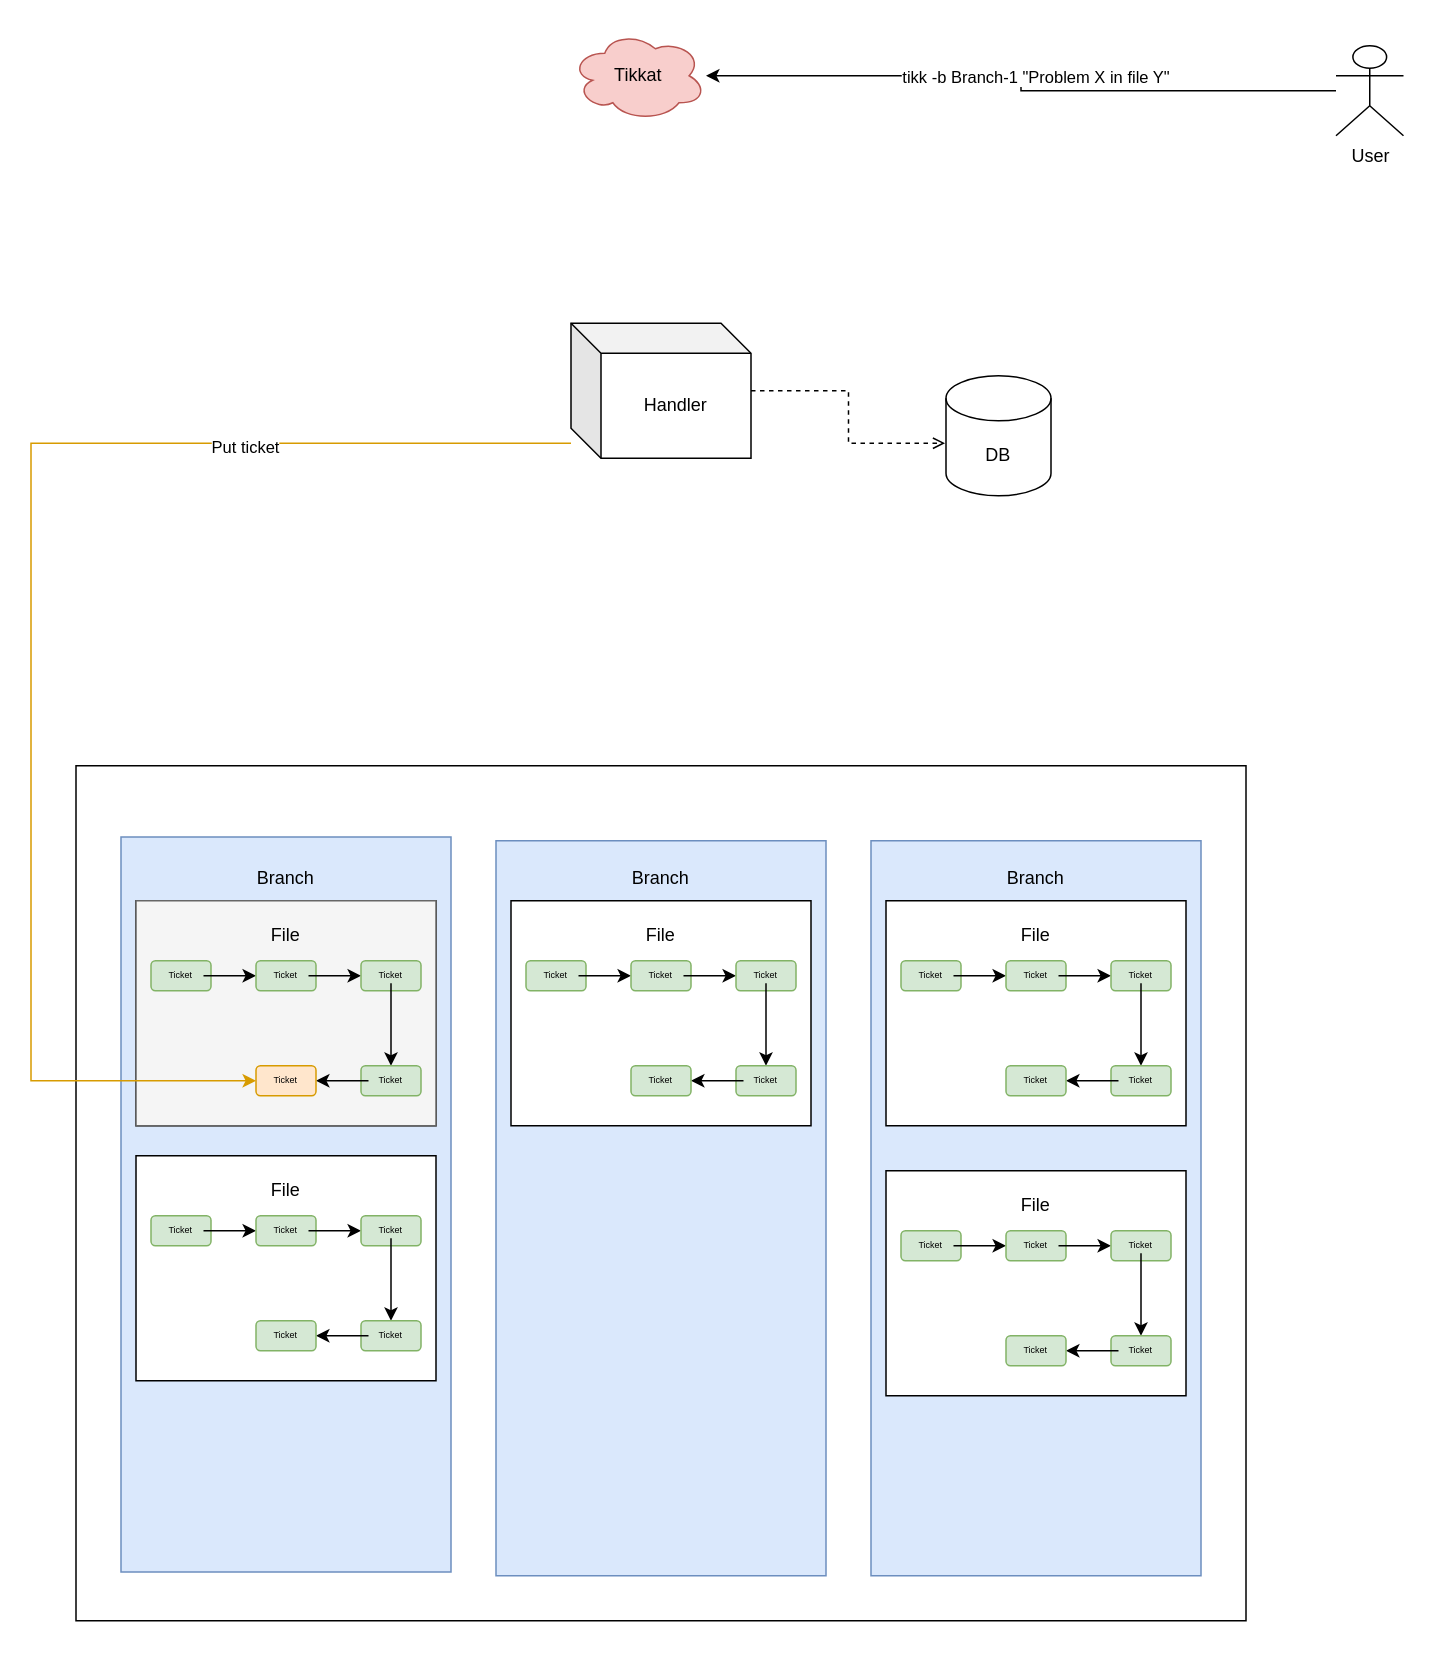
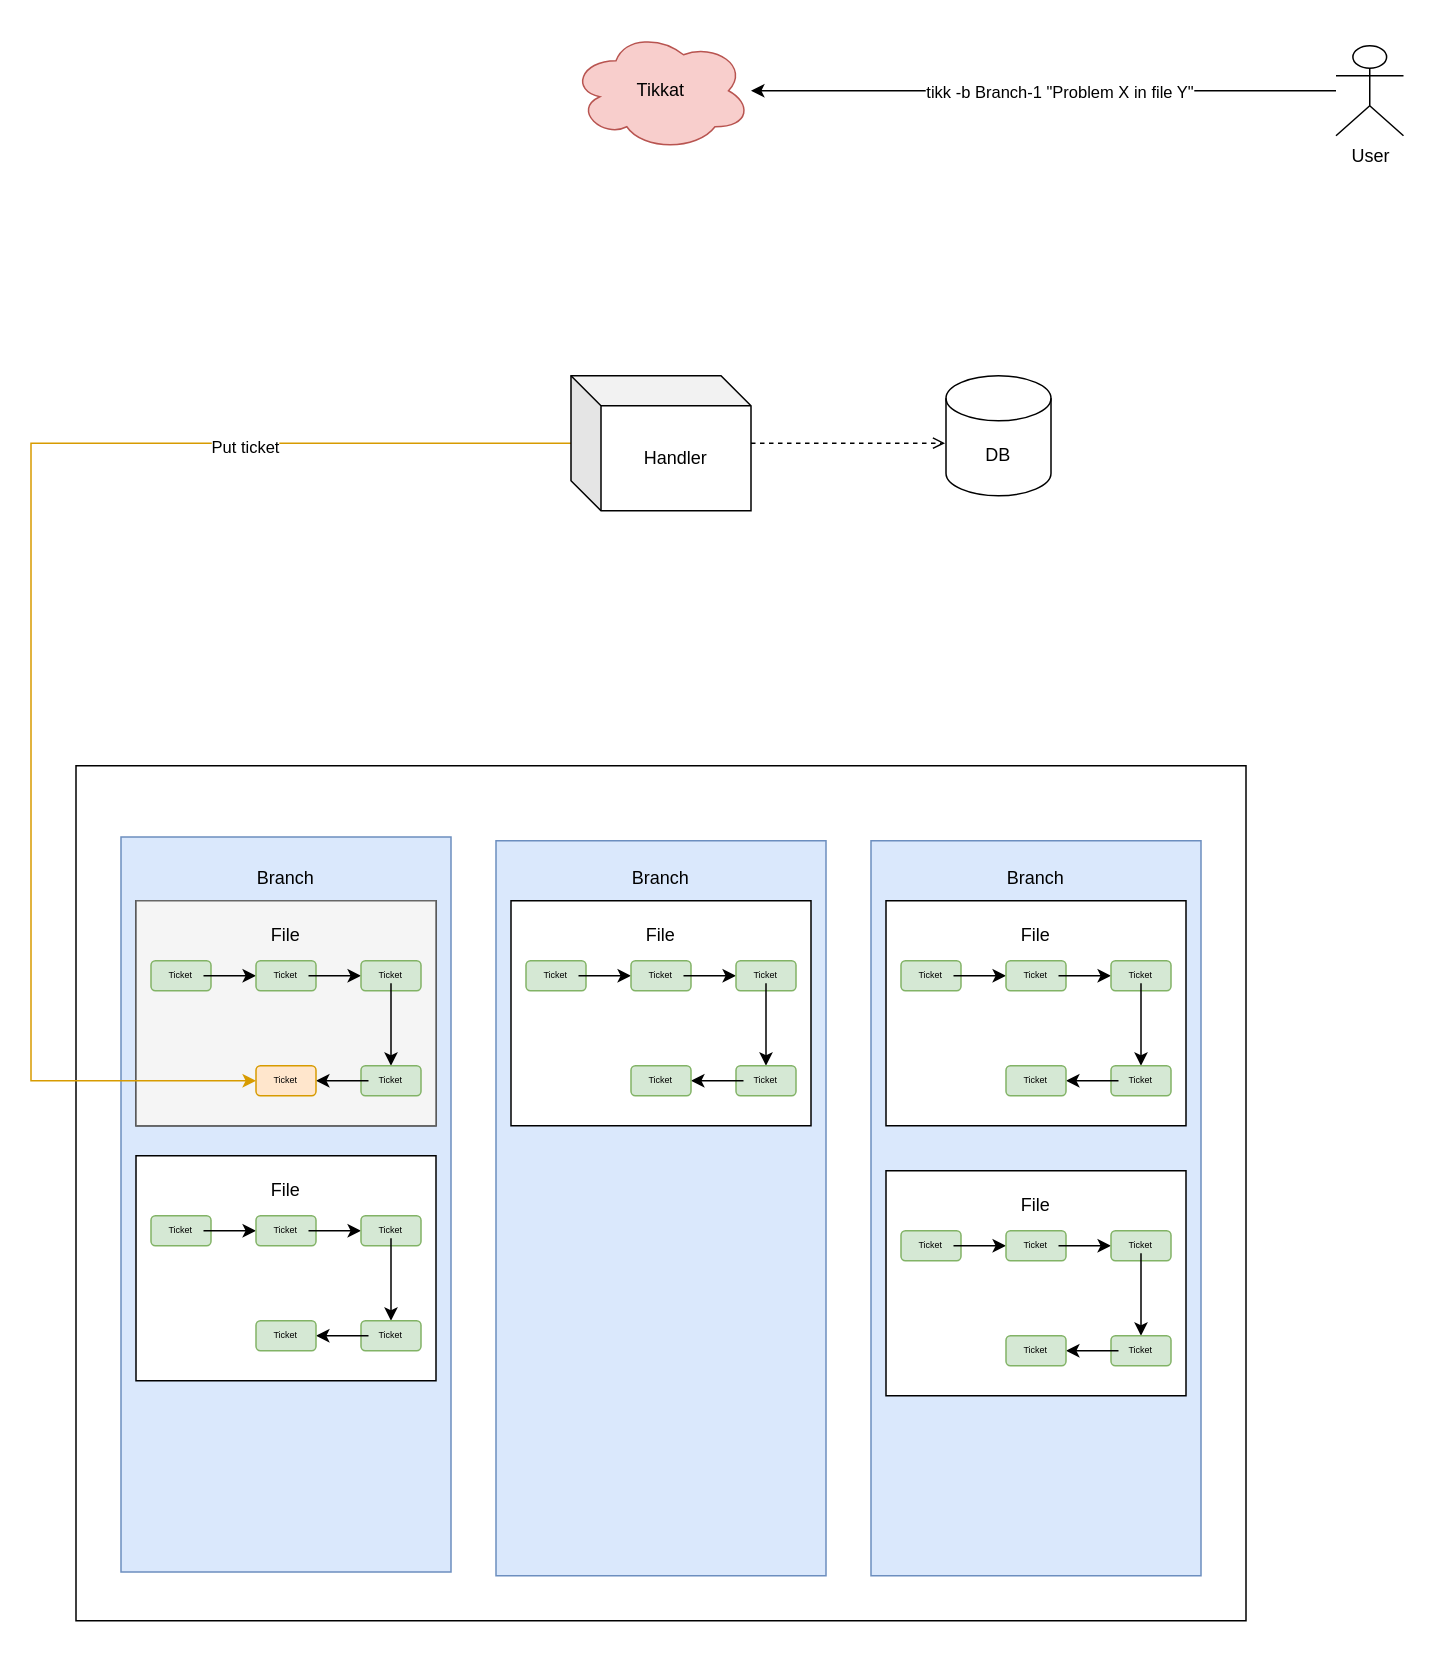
(638, 76) -> (661, 91)
(661, 391) -> (661, 443)
